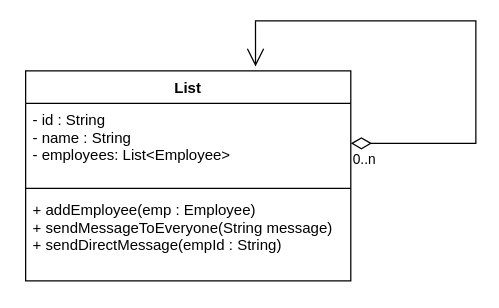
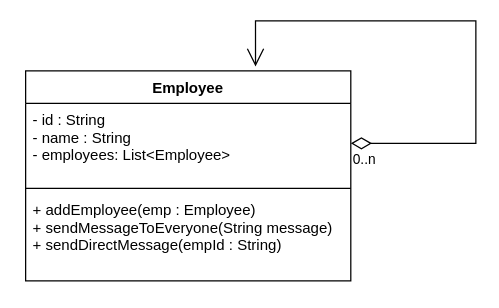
(188, 88) -> (188, 88)
